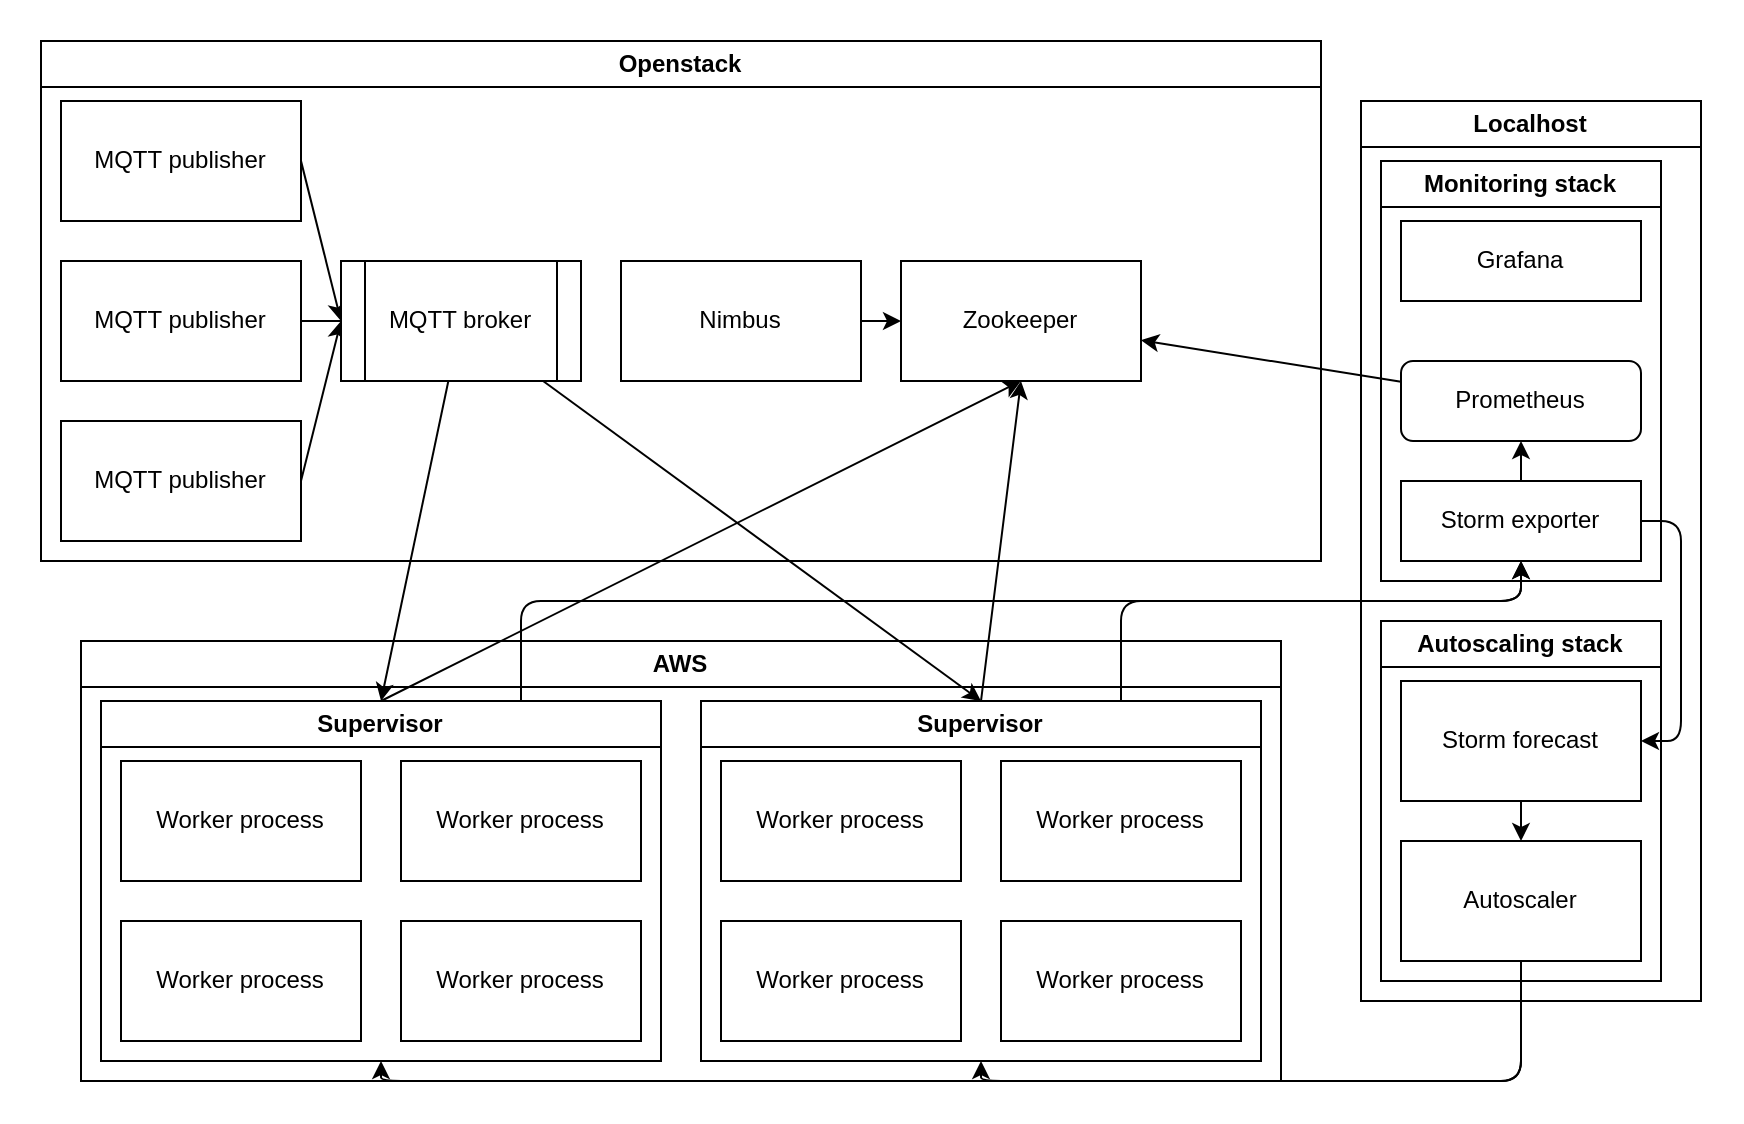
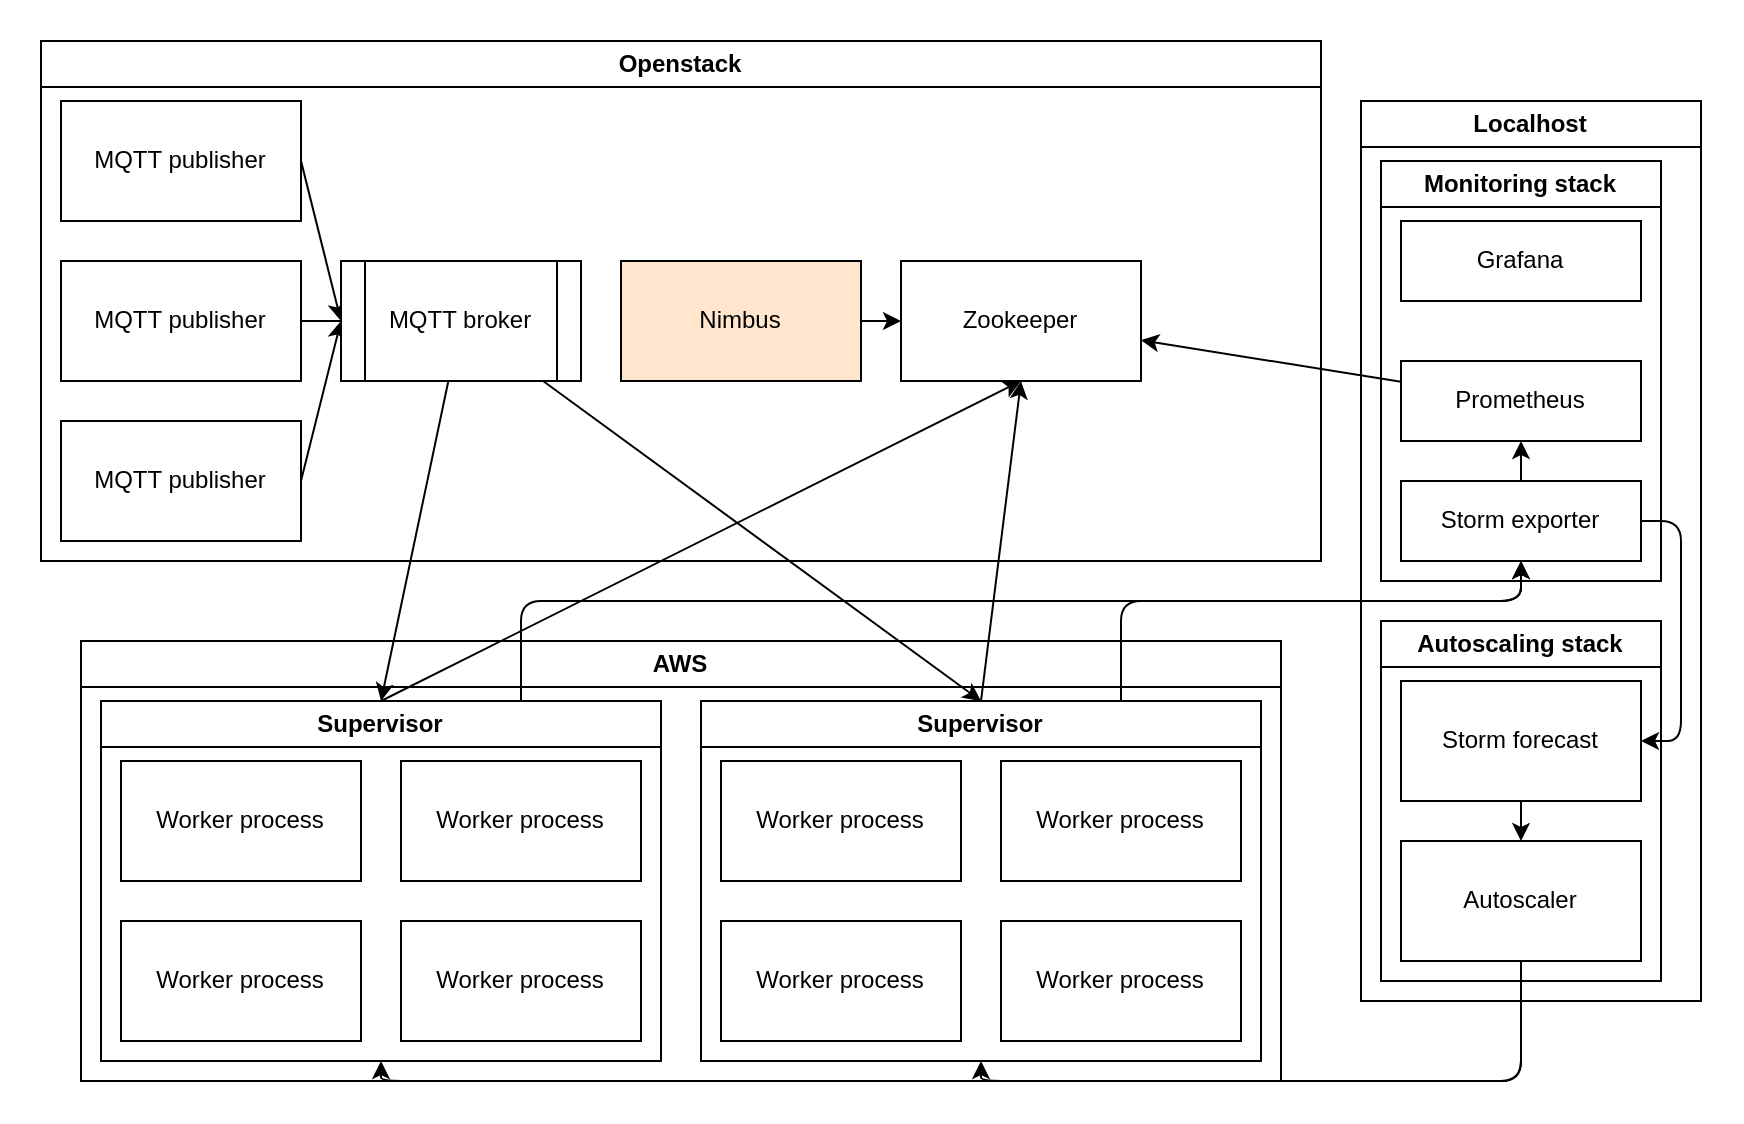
(741, 321) -> (741, 321)
(1521, 401) -> (1521, 401)
